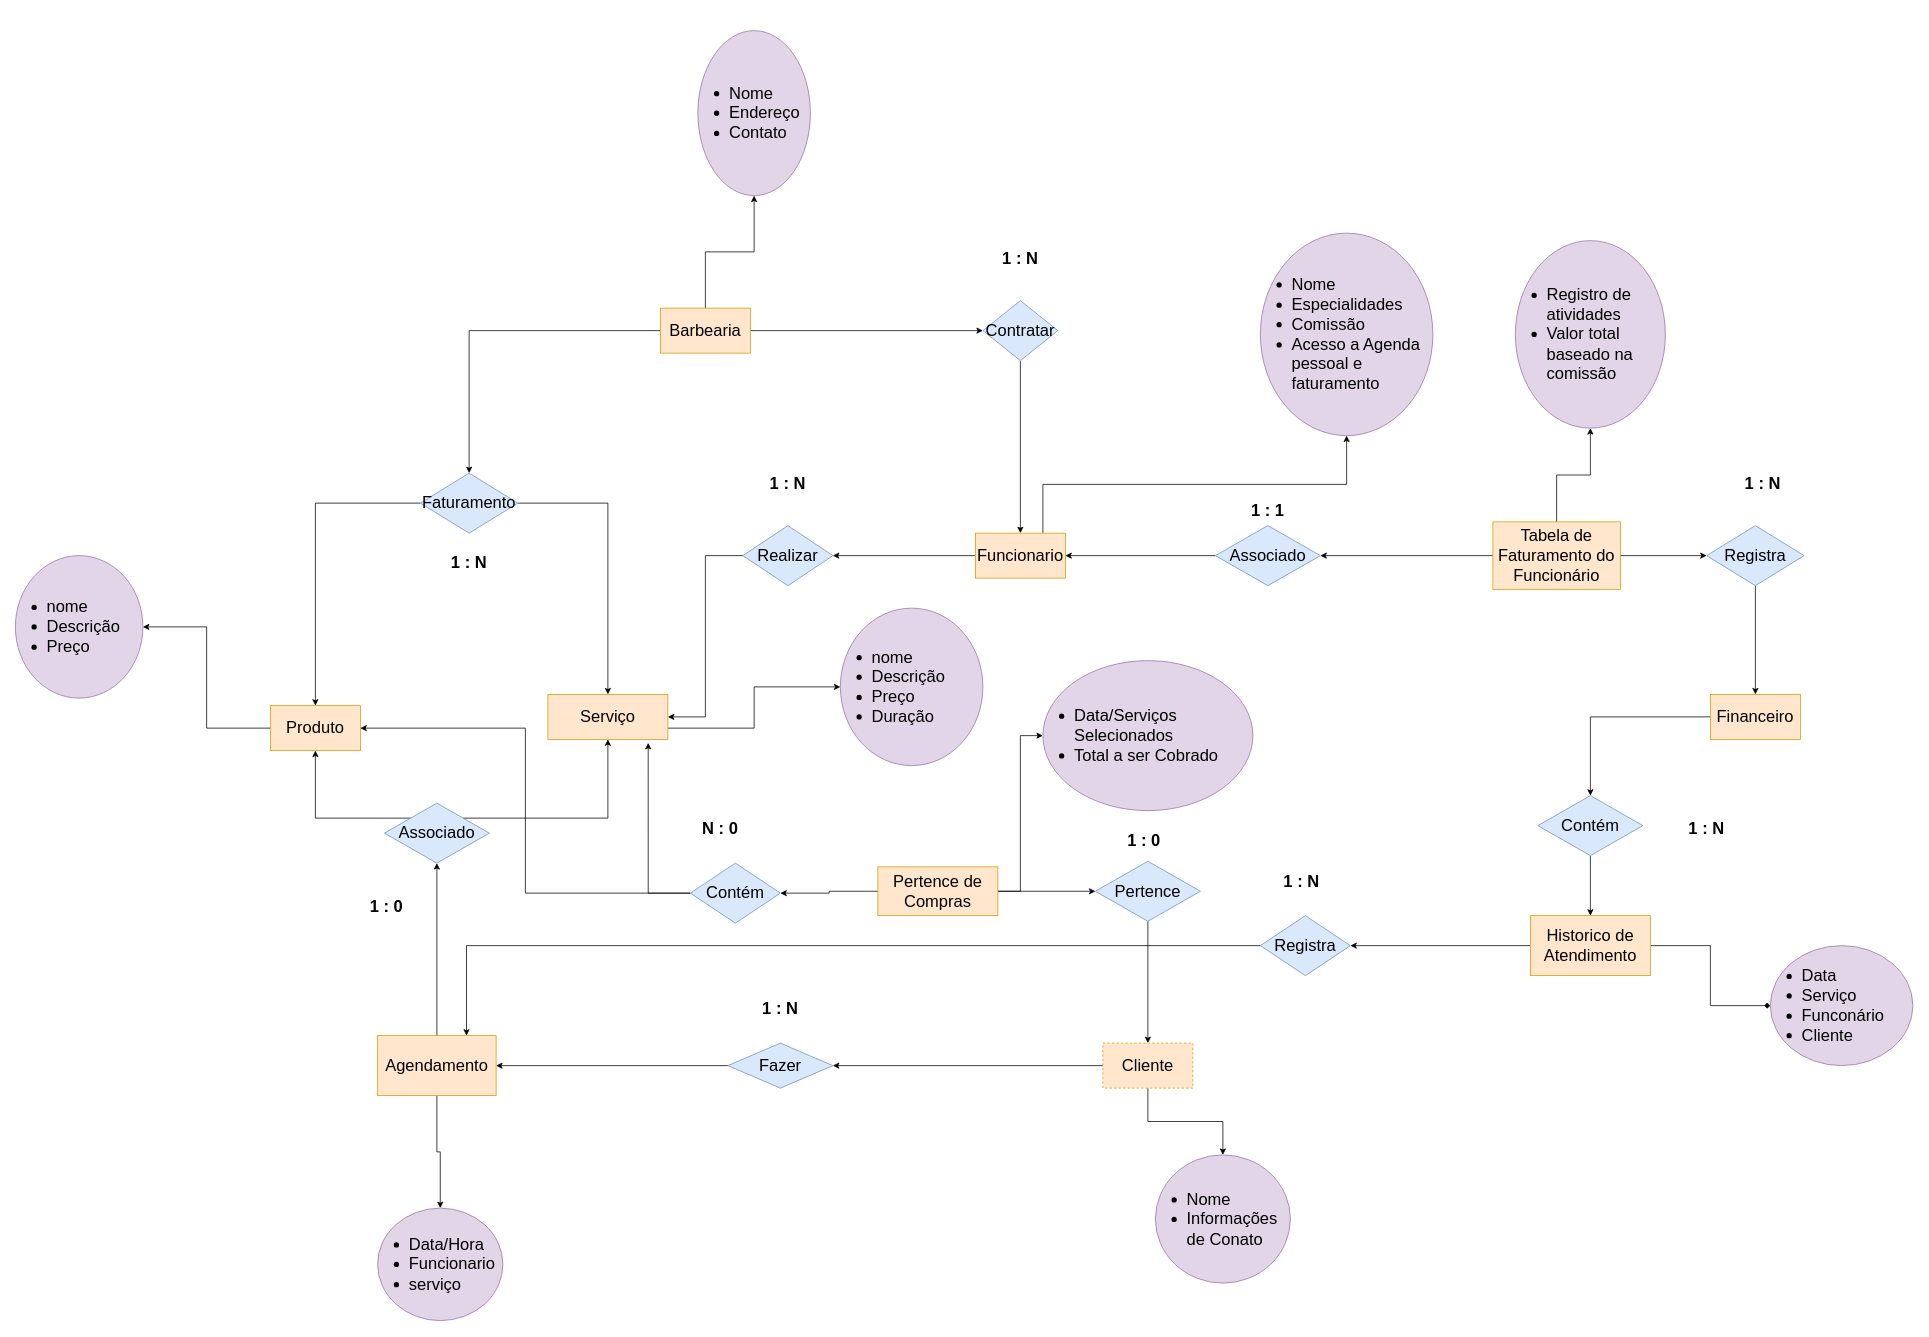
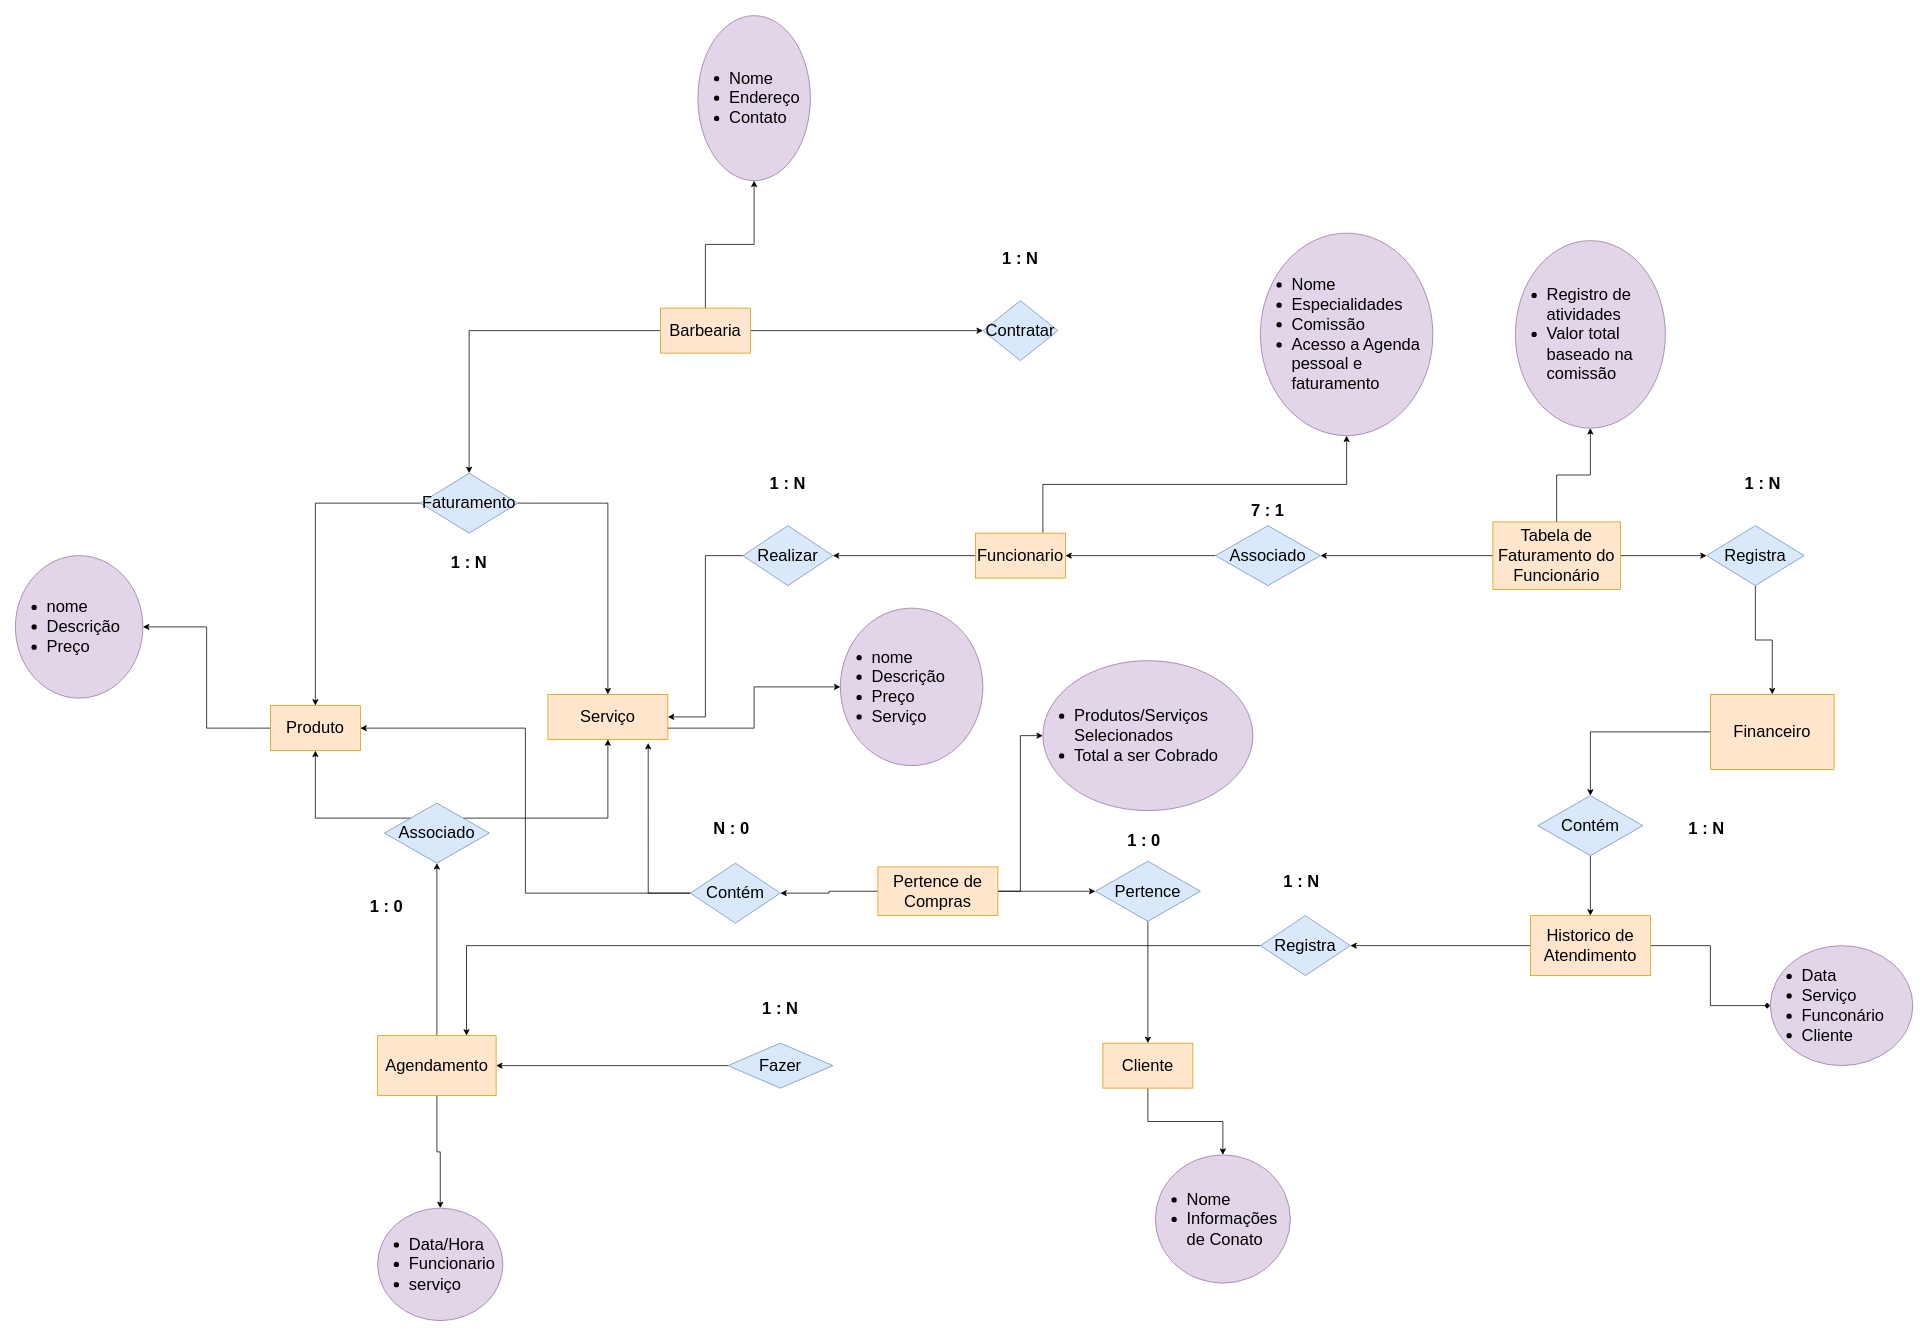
(754, 113) -> (754, 98)
(1020, 444) -> none
(1268, 510) -> (1268, 510)
(881, 687) -> (881, 687)
(1755, 717) -> (1772, 732)
(1149, 735) -> (1149, 735)
(720, 829) -> (732, 829)
(971, 1065) -> none
(1148, 1065) -> (1148, 1065)
